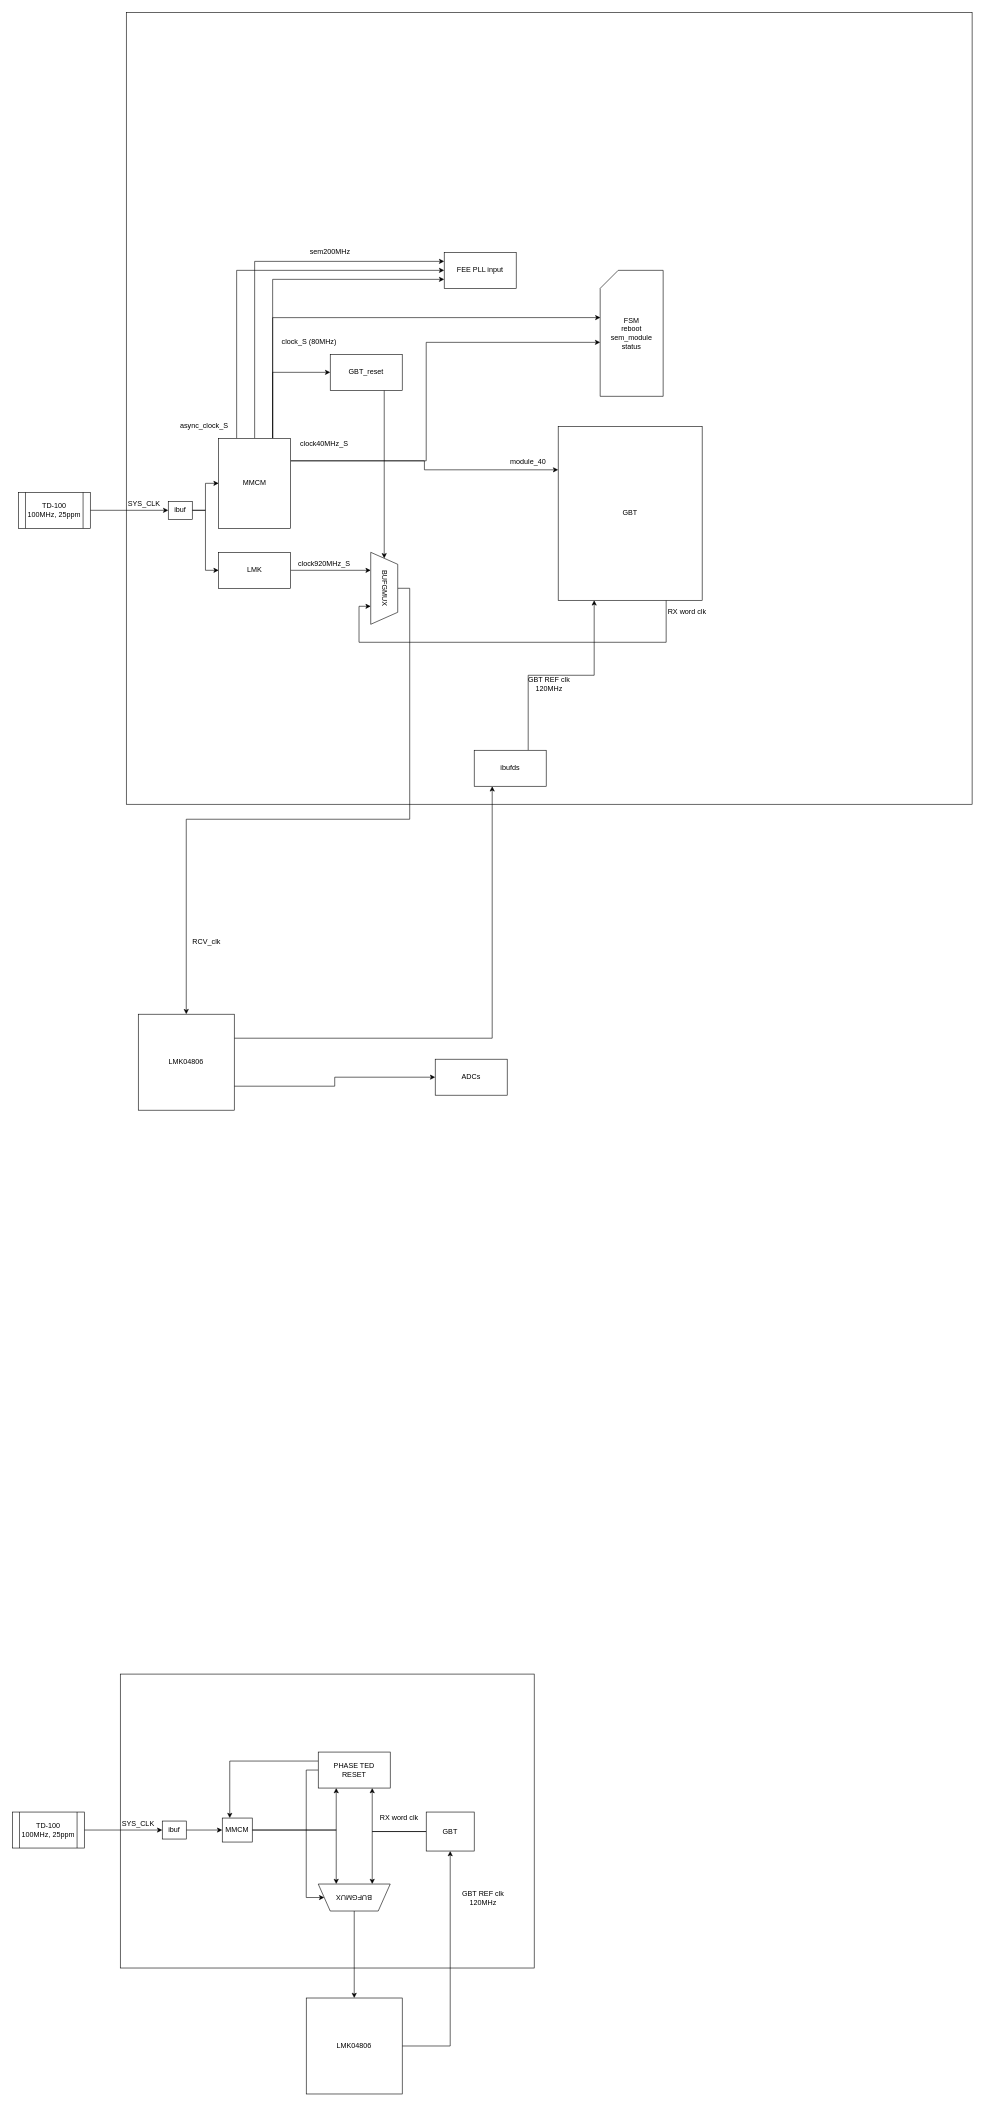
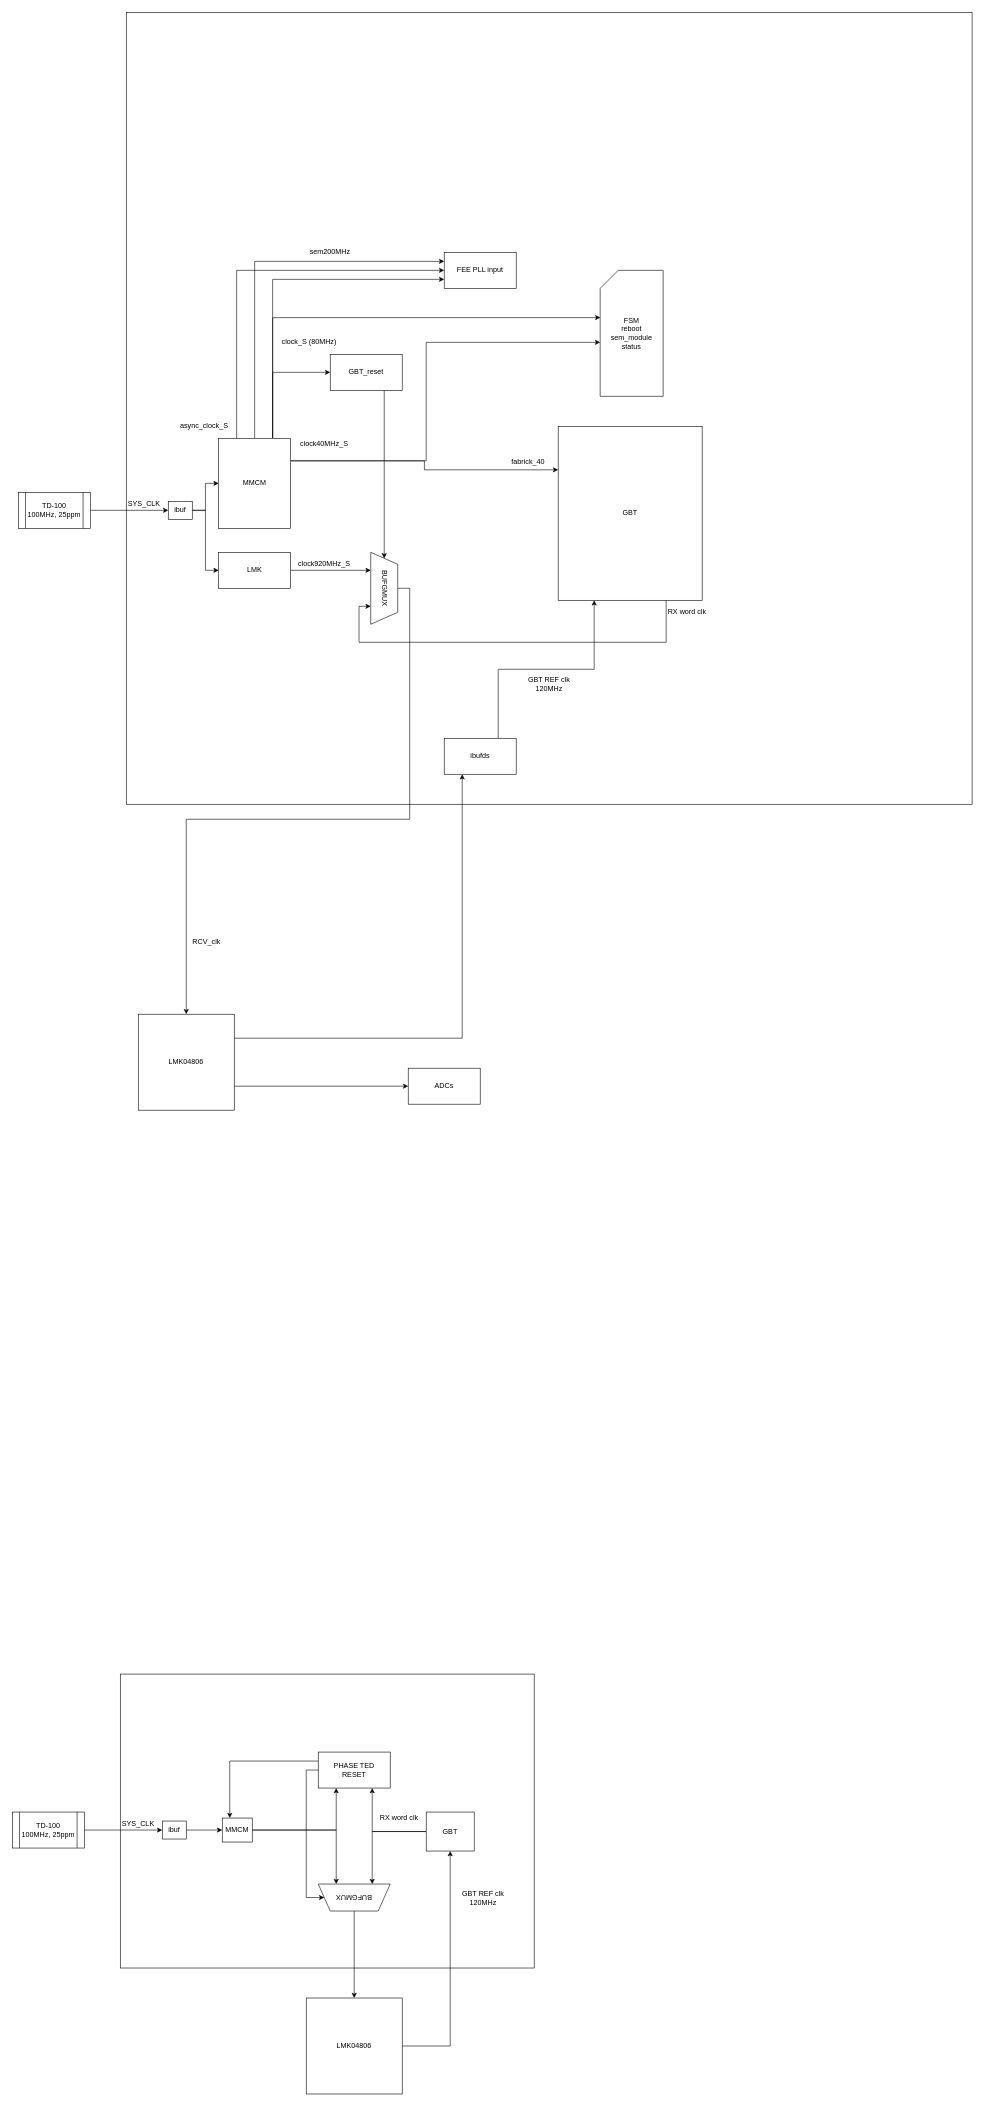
(528, 462) -> (528, 462)
(510, 768) -> (480, 756)
(471, 1077) -> (444, 1086)
